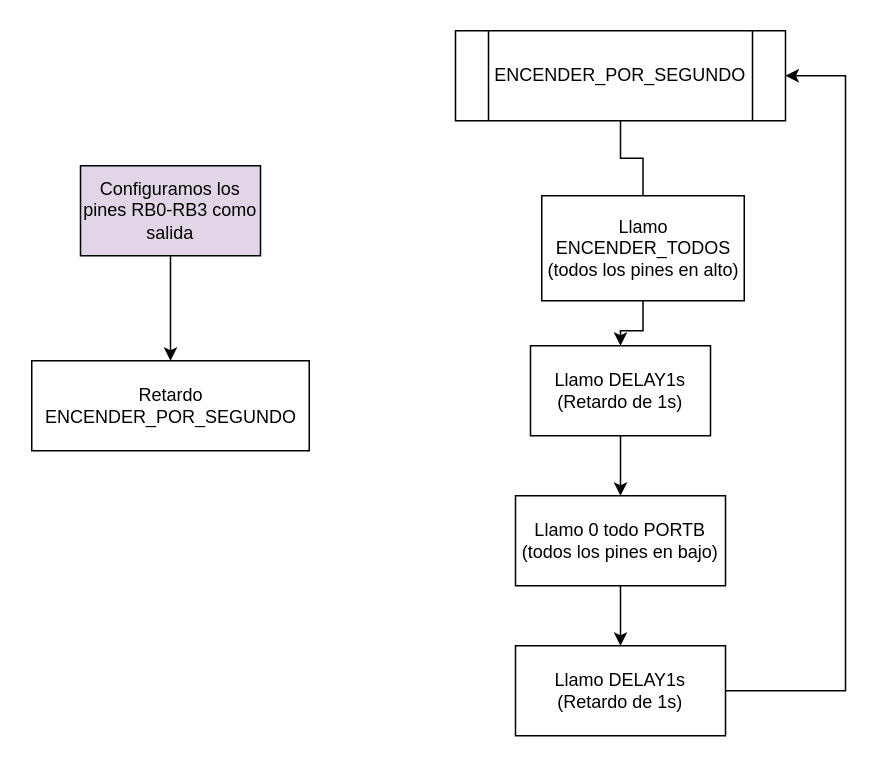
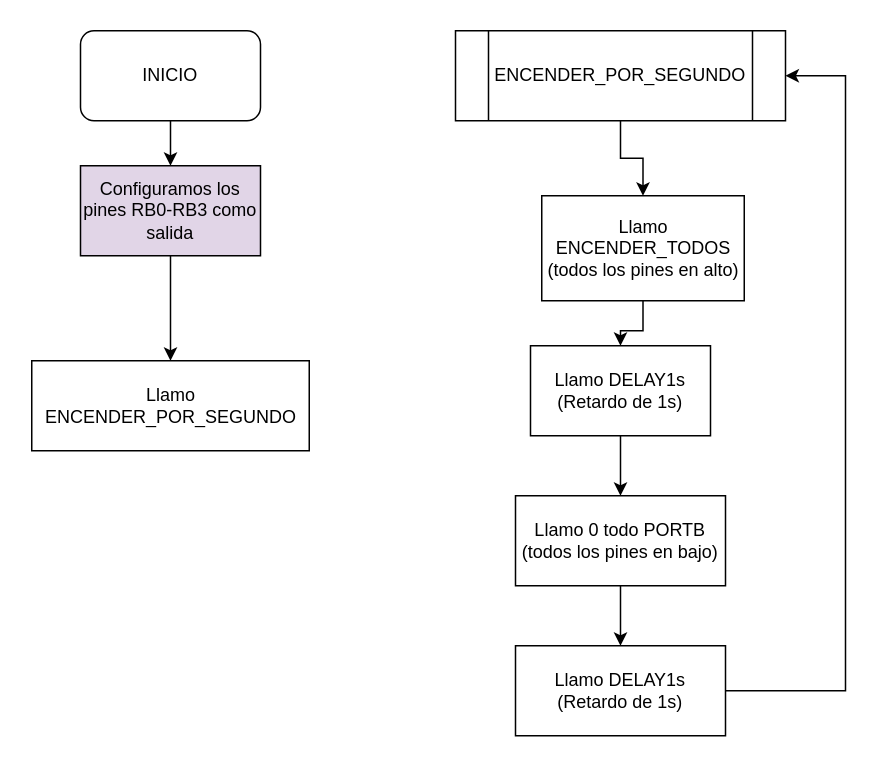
none -> (170, 76)
none -> (170, 149)
(643, 188) -> (643, 184)
(171, 406) -> (171, 406)
